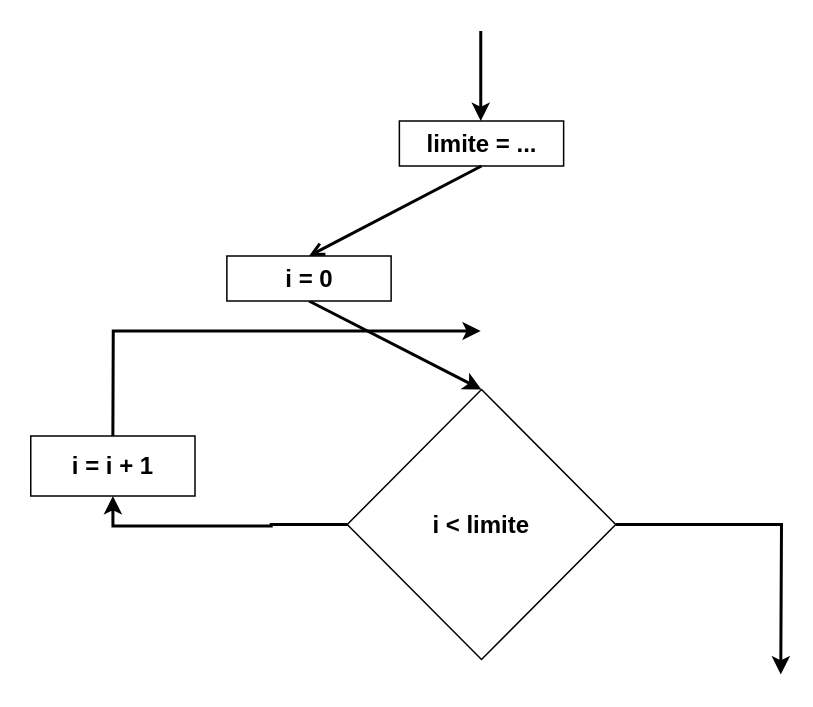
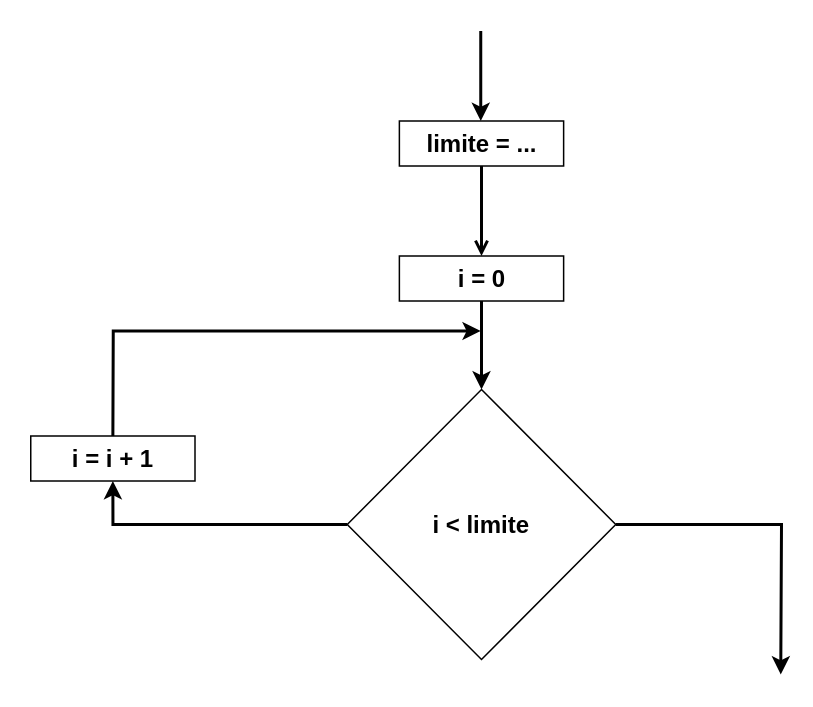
(309, 278) -> (482, 278)
(113, 466) -> (113, 458)
